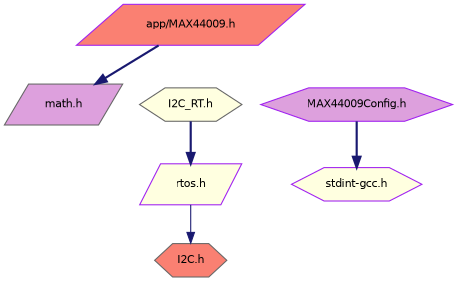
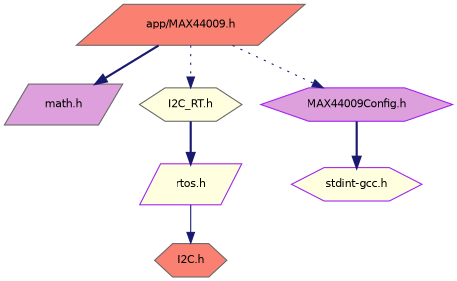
(191, 25) -> (191, 25)
none -> (191, 61)
none -> (273, 64)
